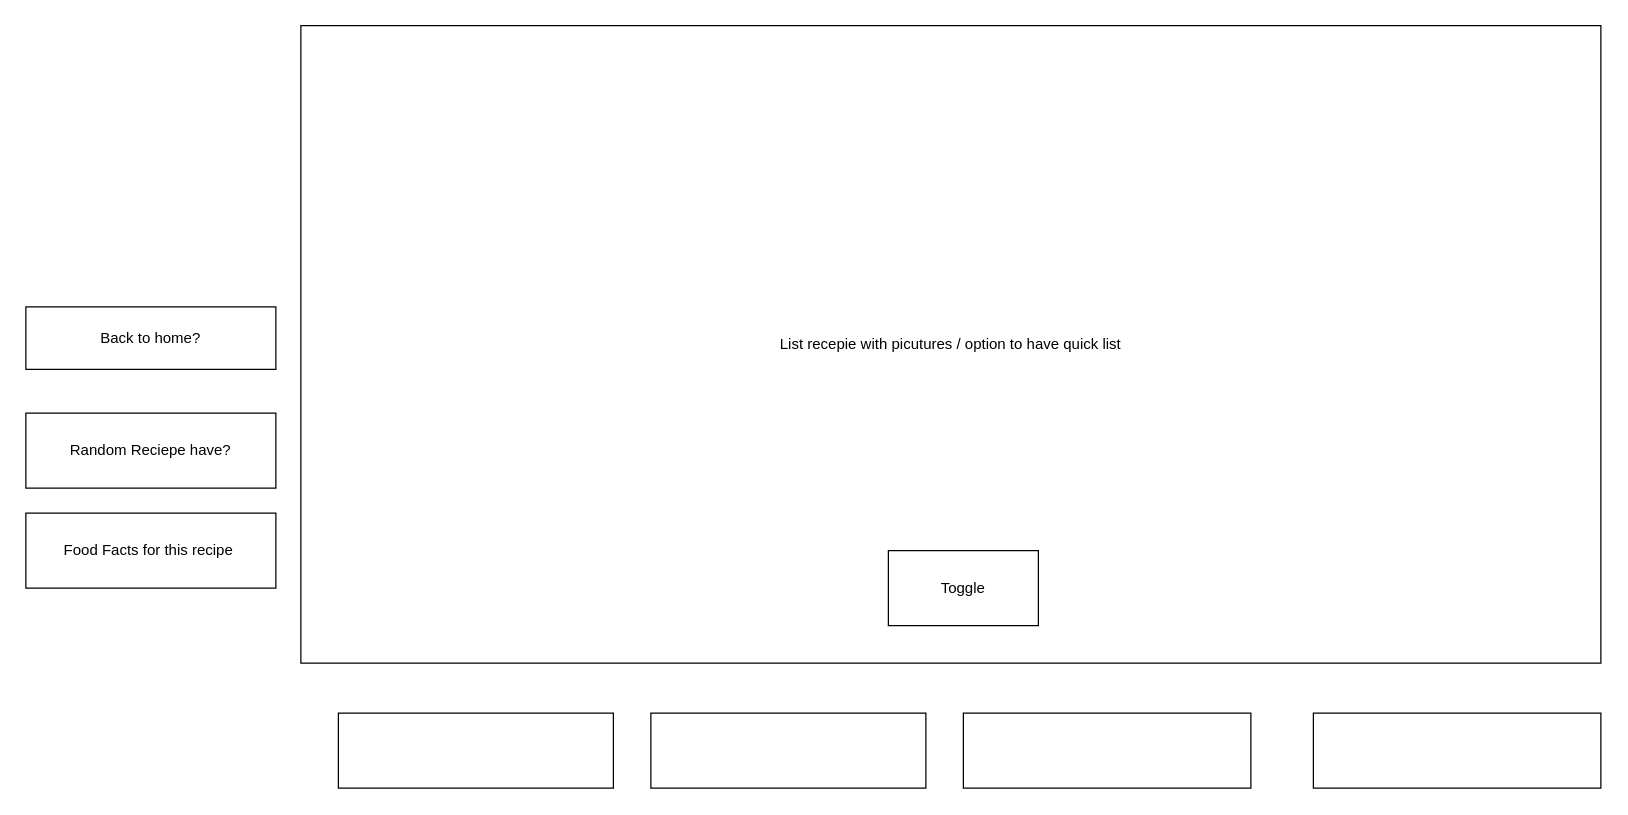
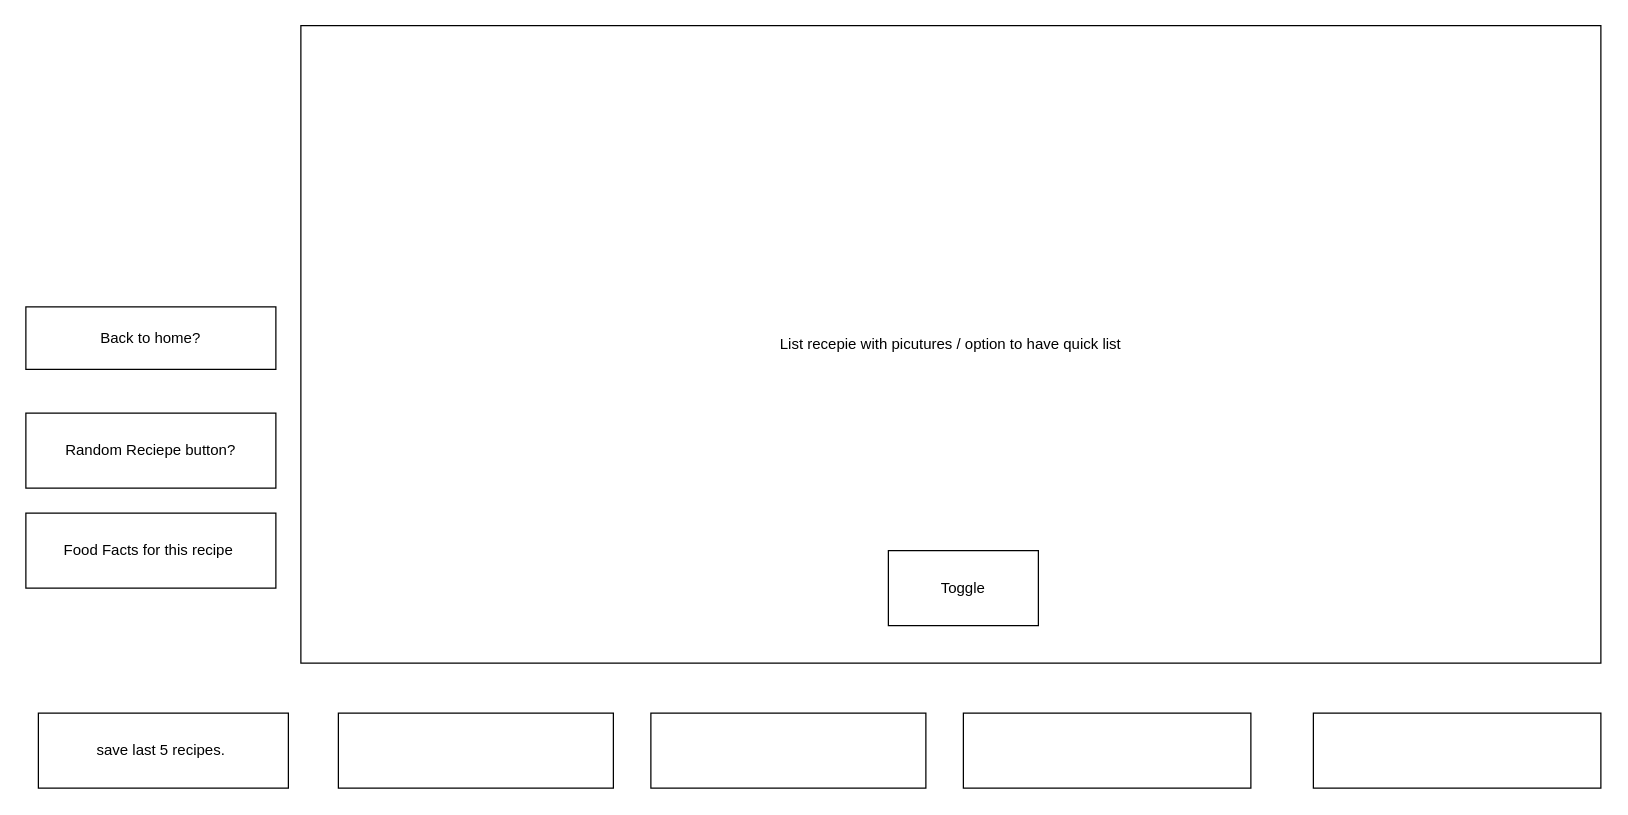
(151, 451) -> (151, 451)
none -> (163, 751)
